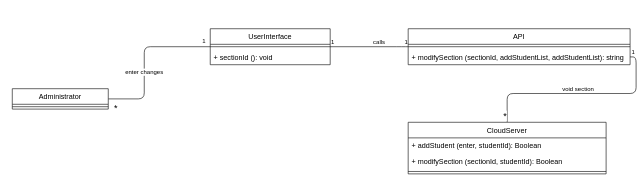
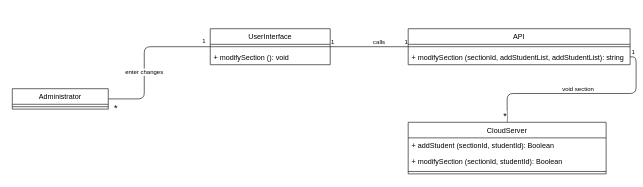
(248, 57) -> (255, 57)
(487, 146) -> (494, 146)
